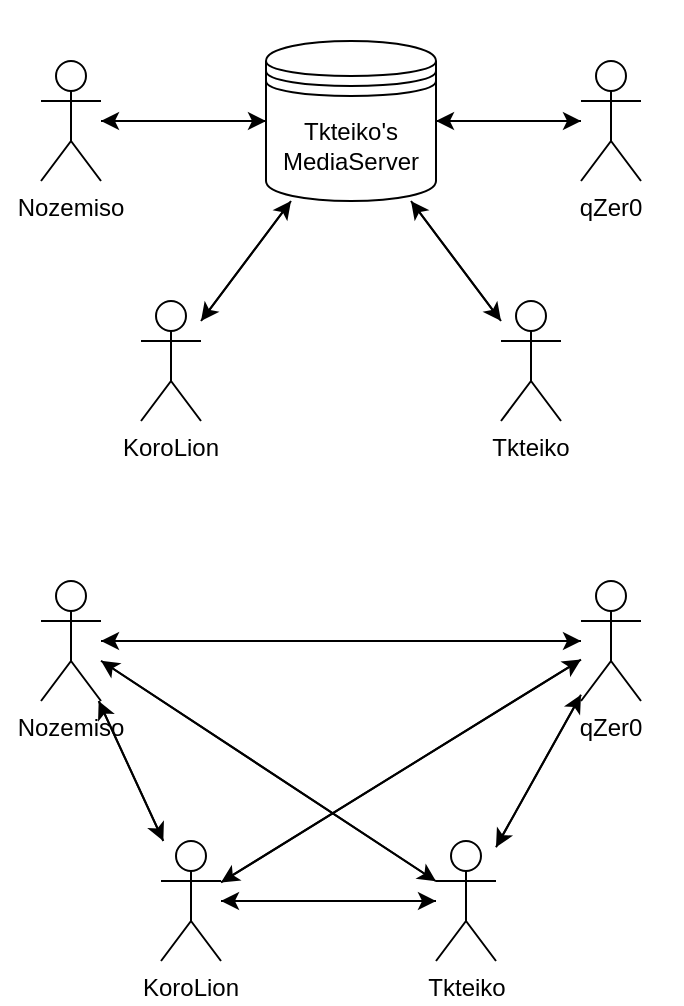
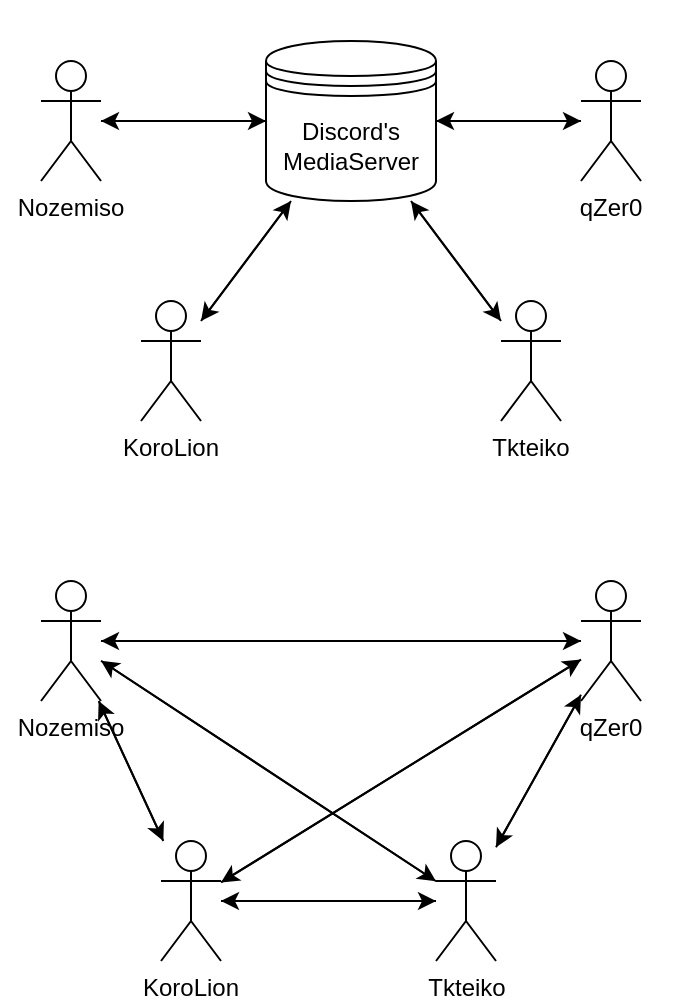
(352, 147) -> (352, 147)
